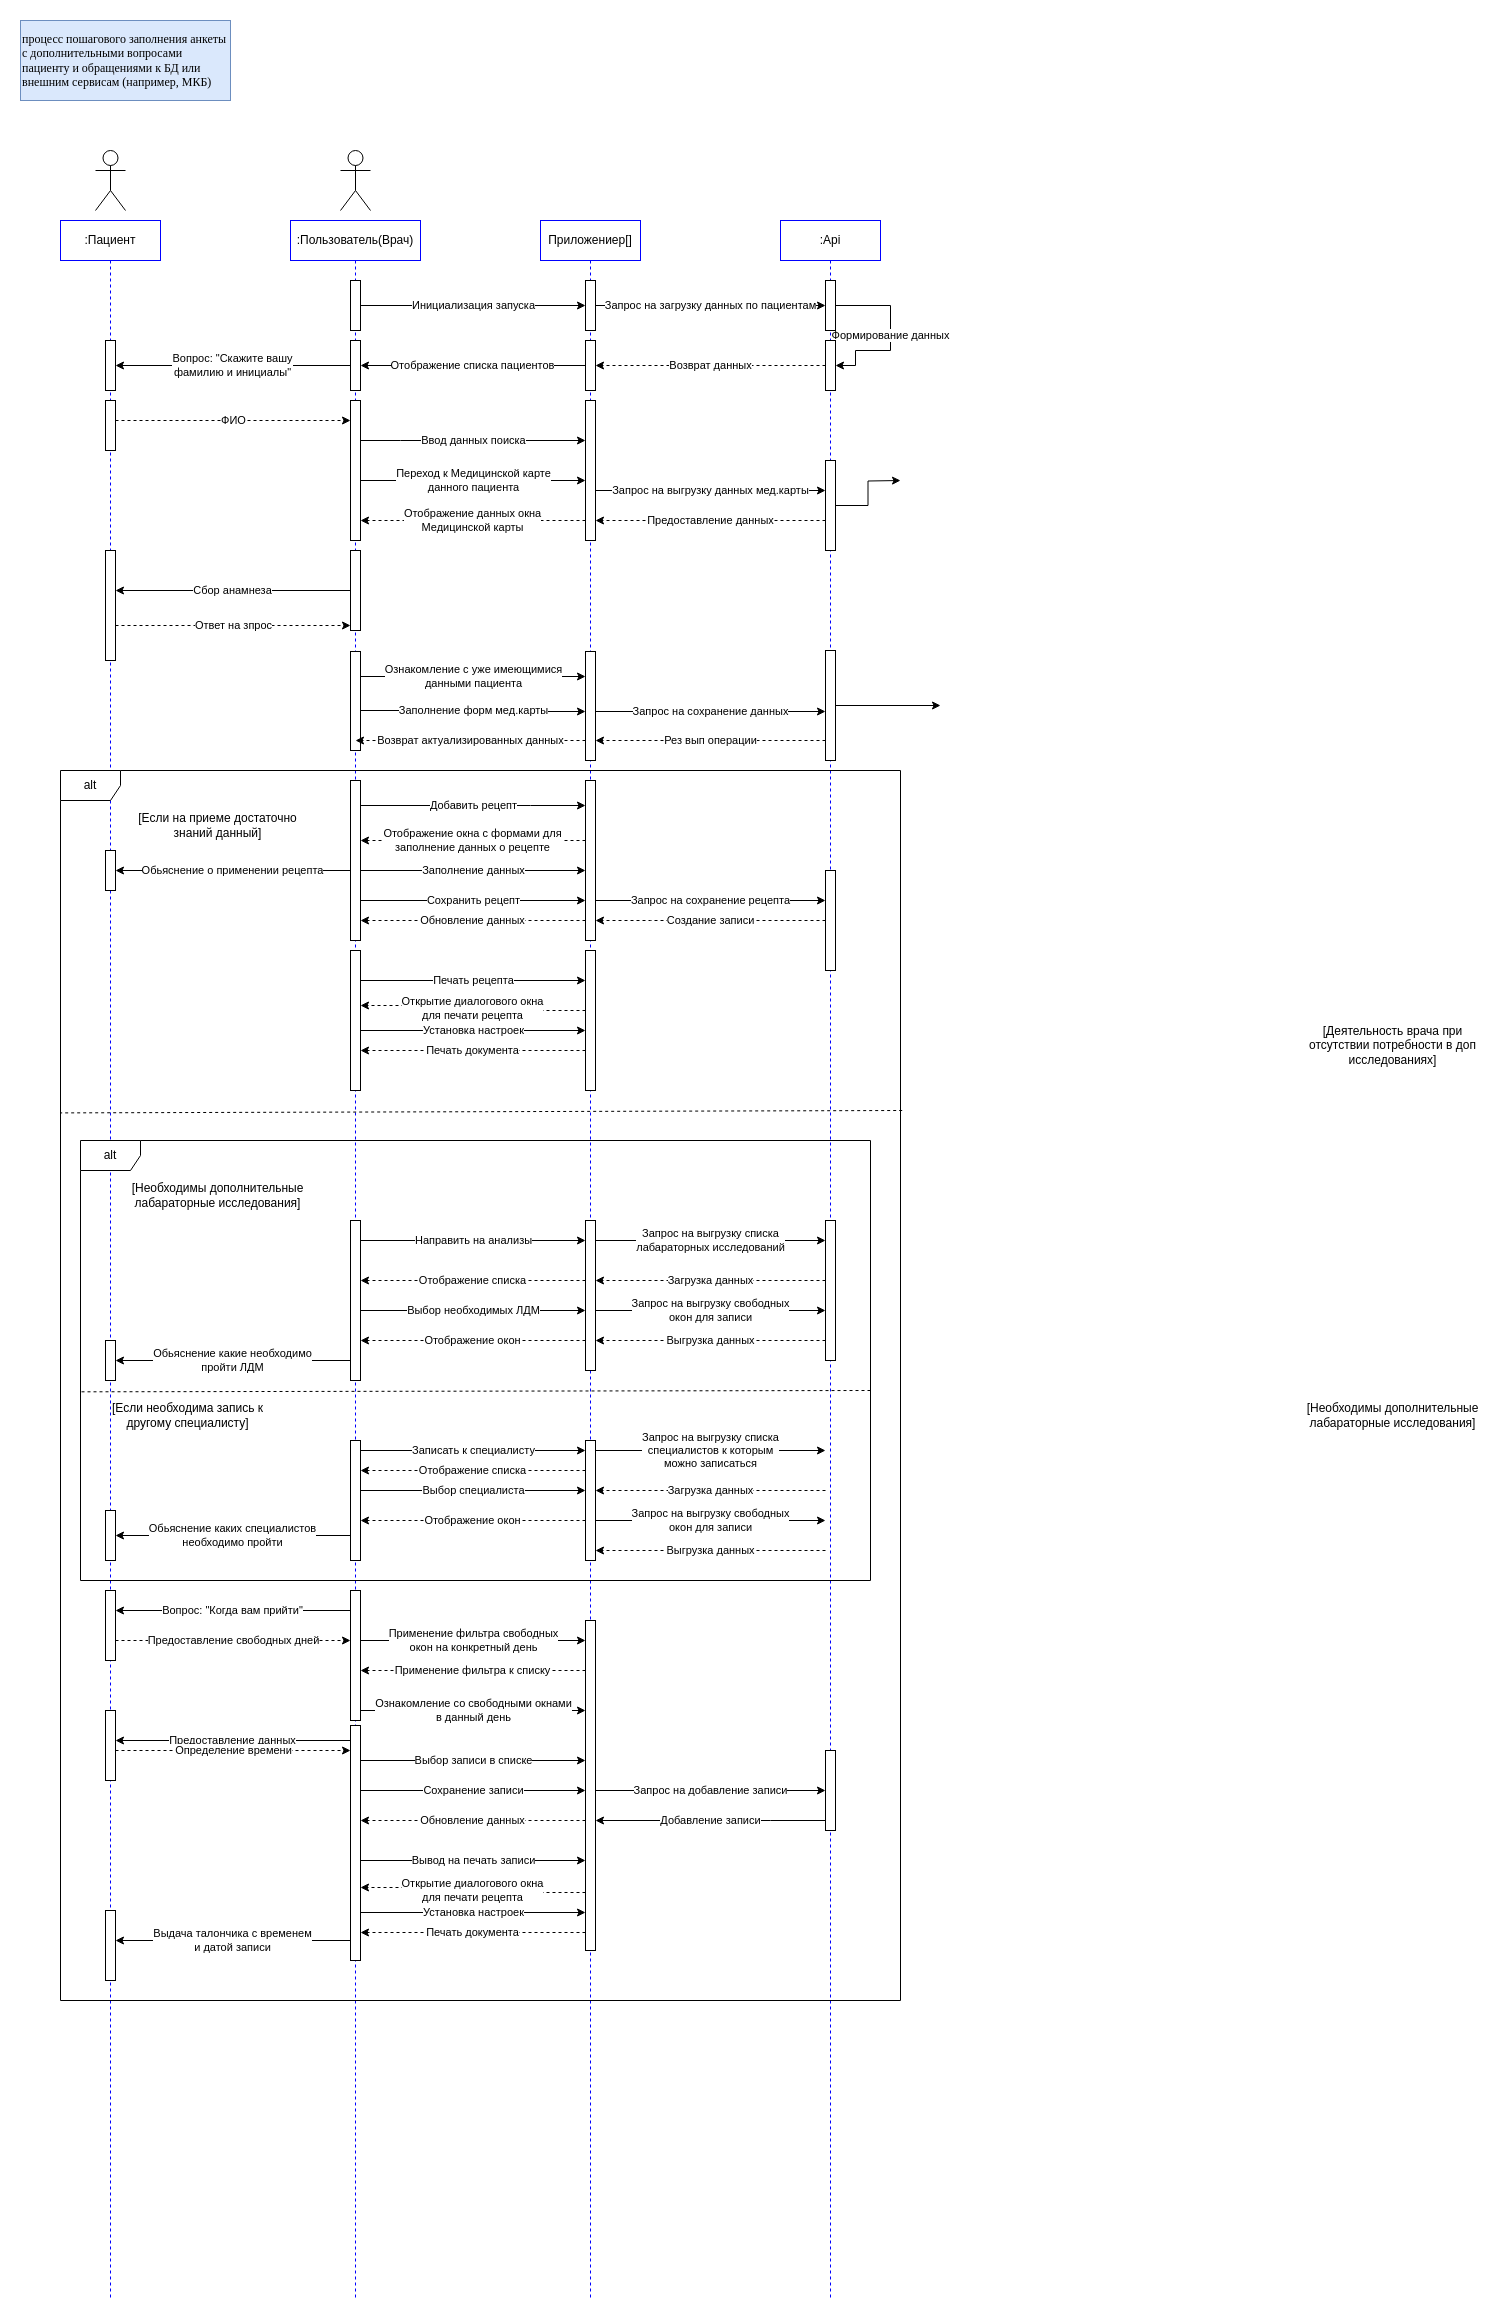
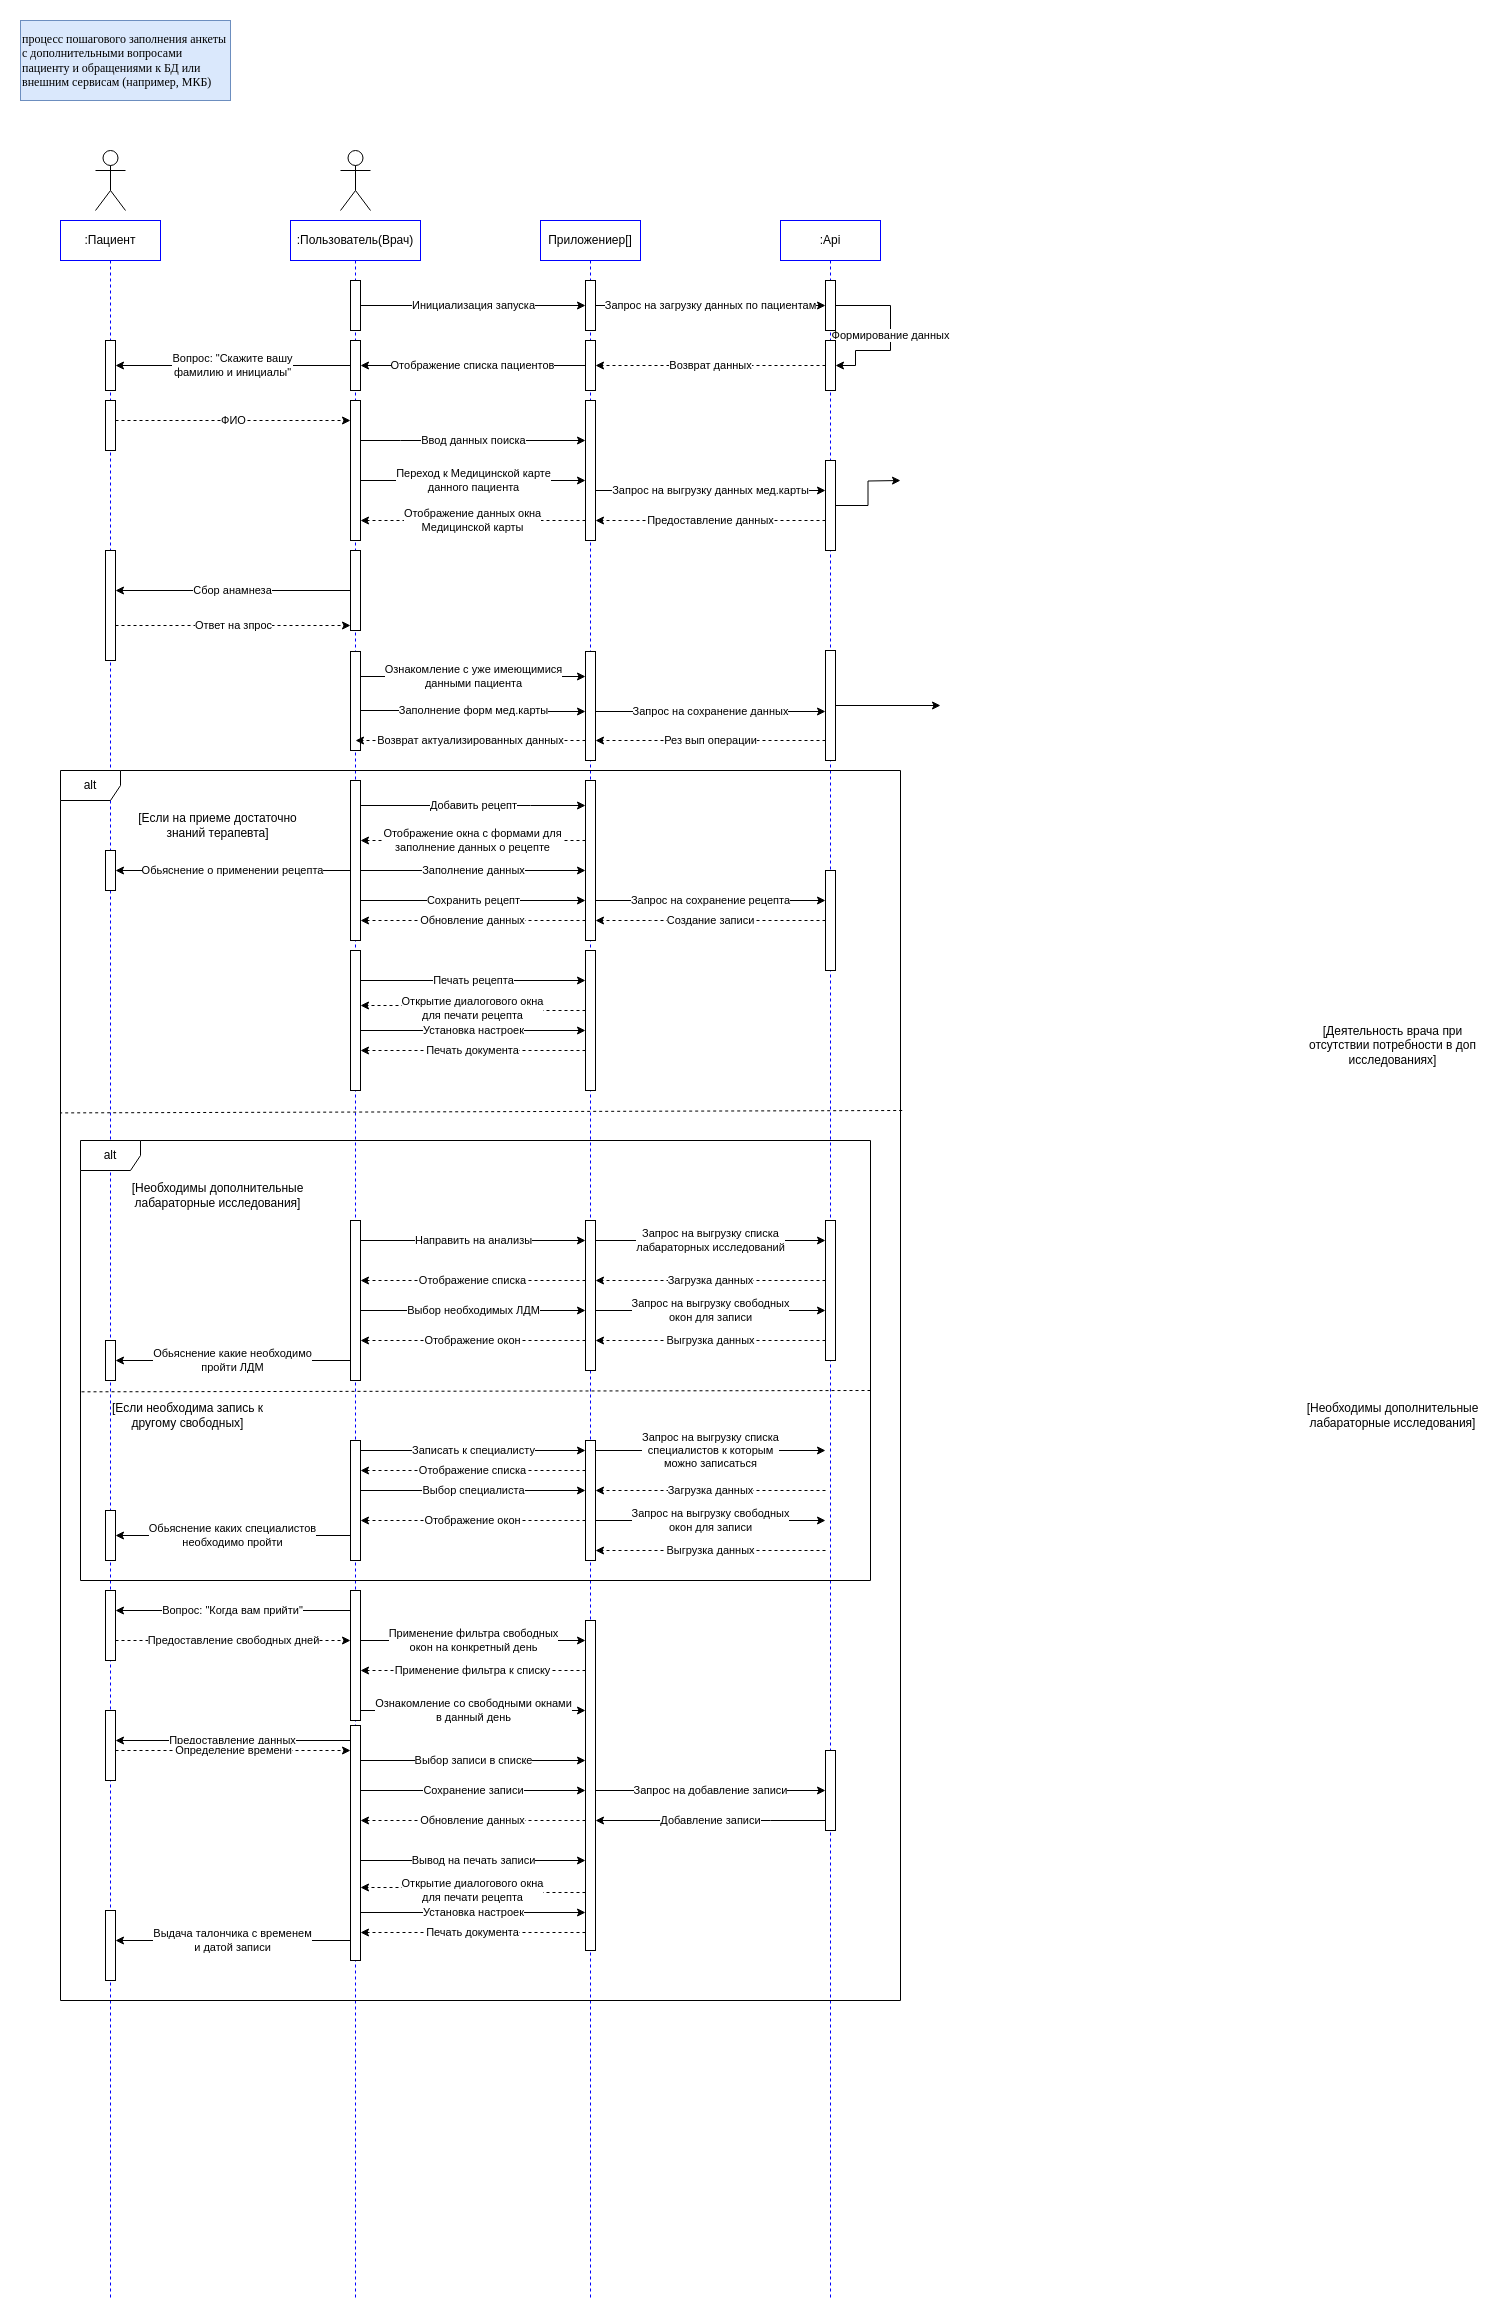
(218, 826) -> (218, 826)
(188, 1416) -> (188, 1416)
